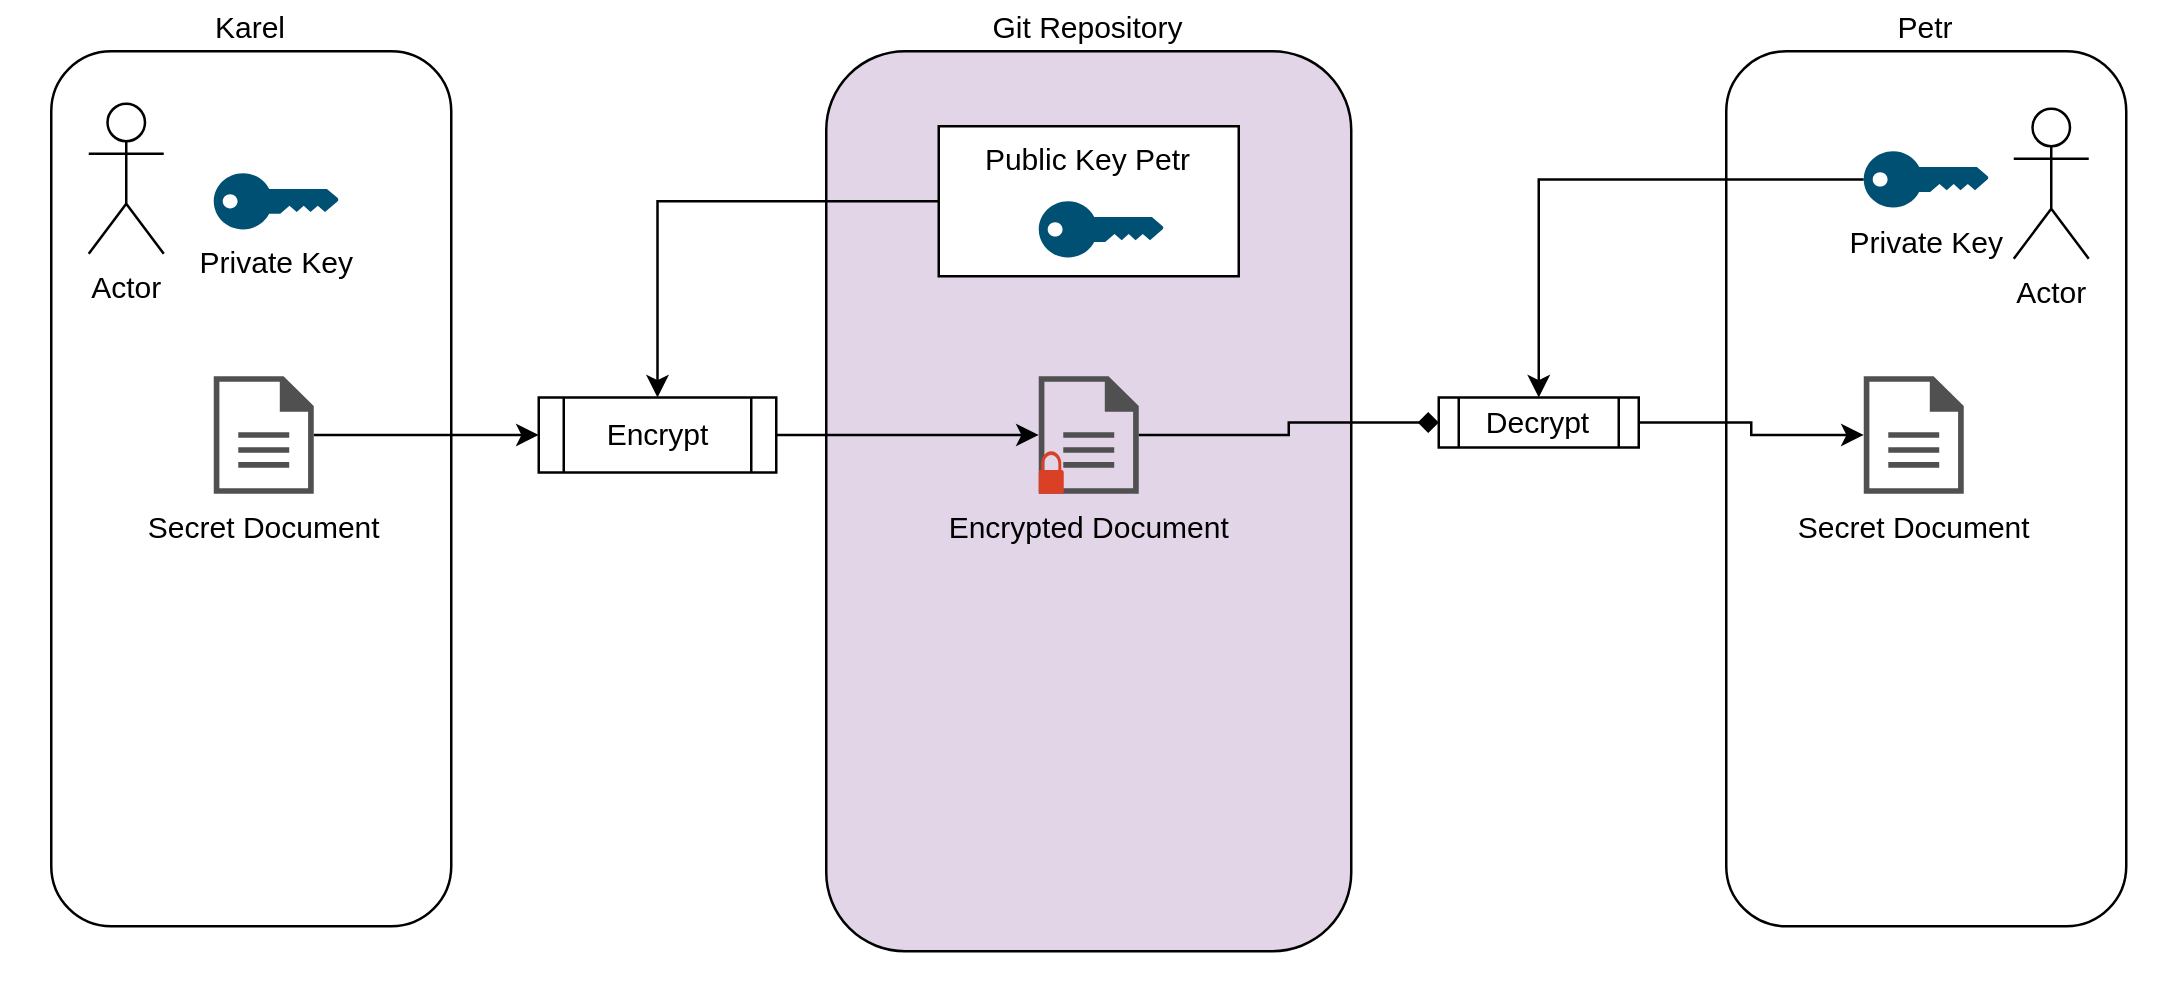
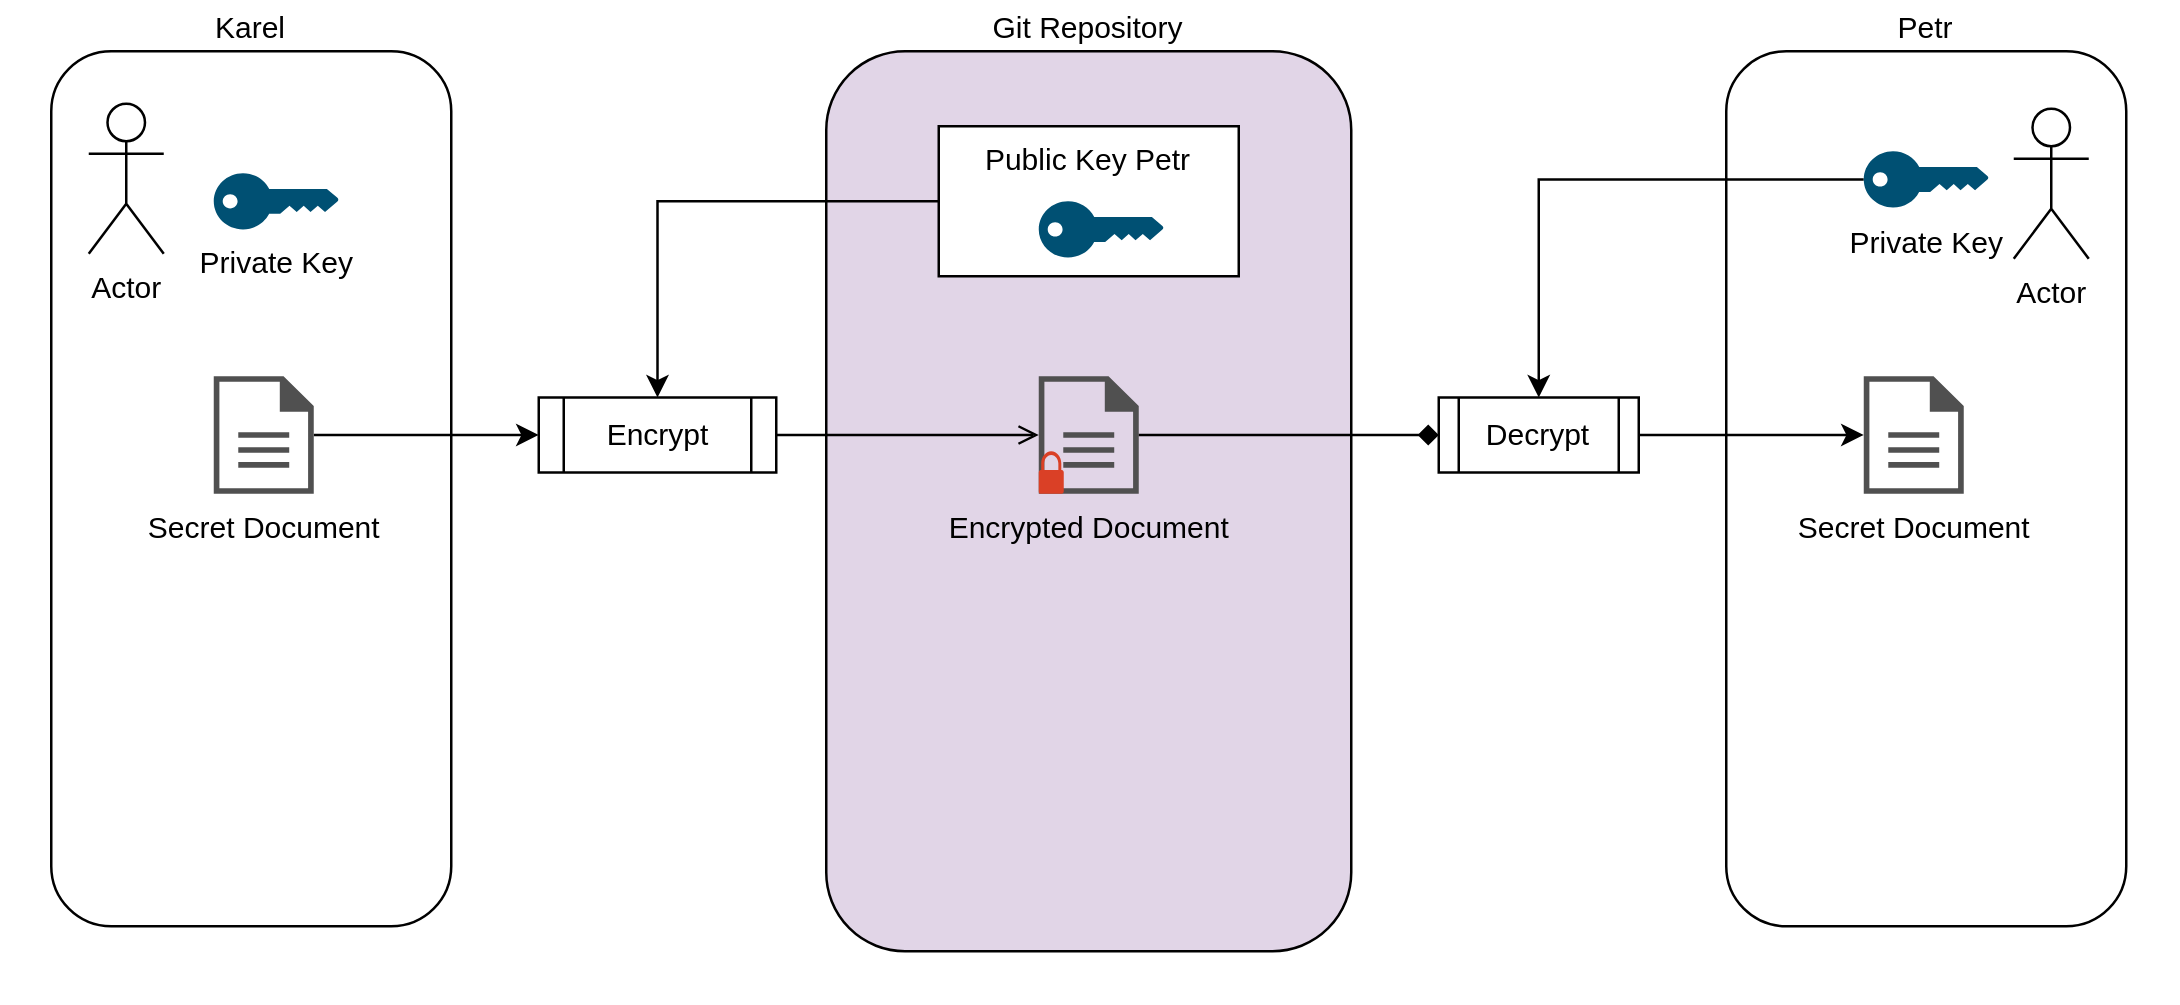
(1539, 423) -> (1539, 435)
(1020, 435) -> (1024, 435)
